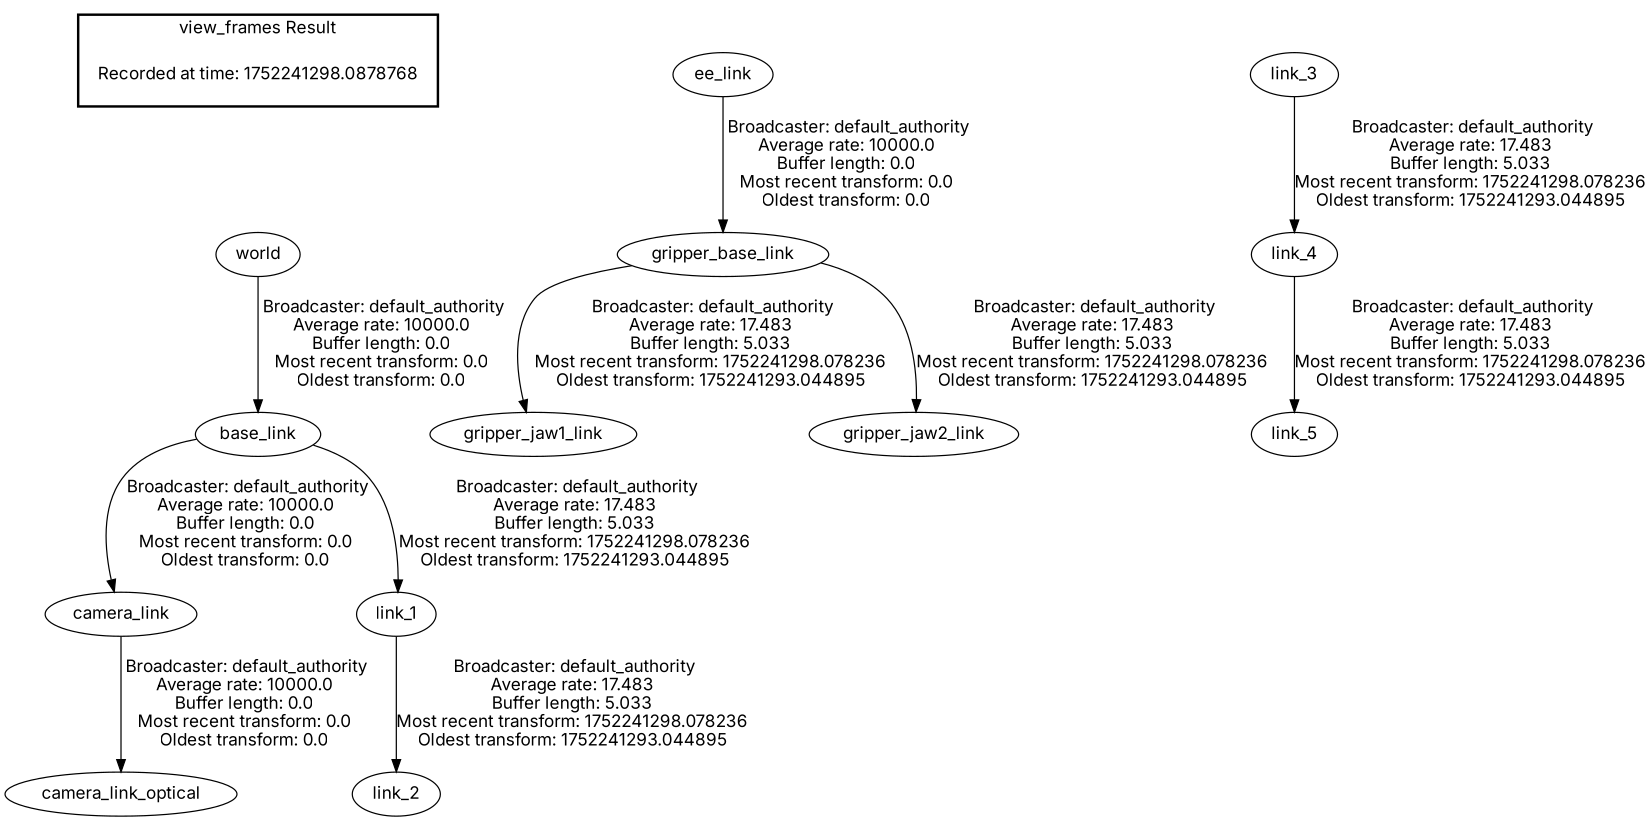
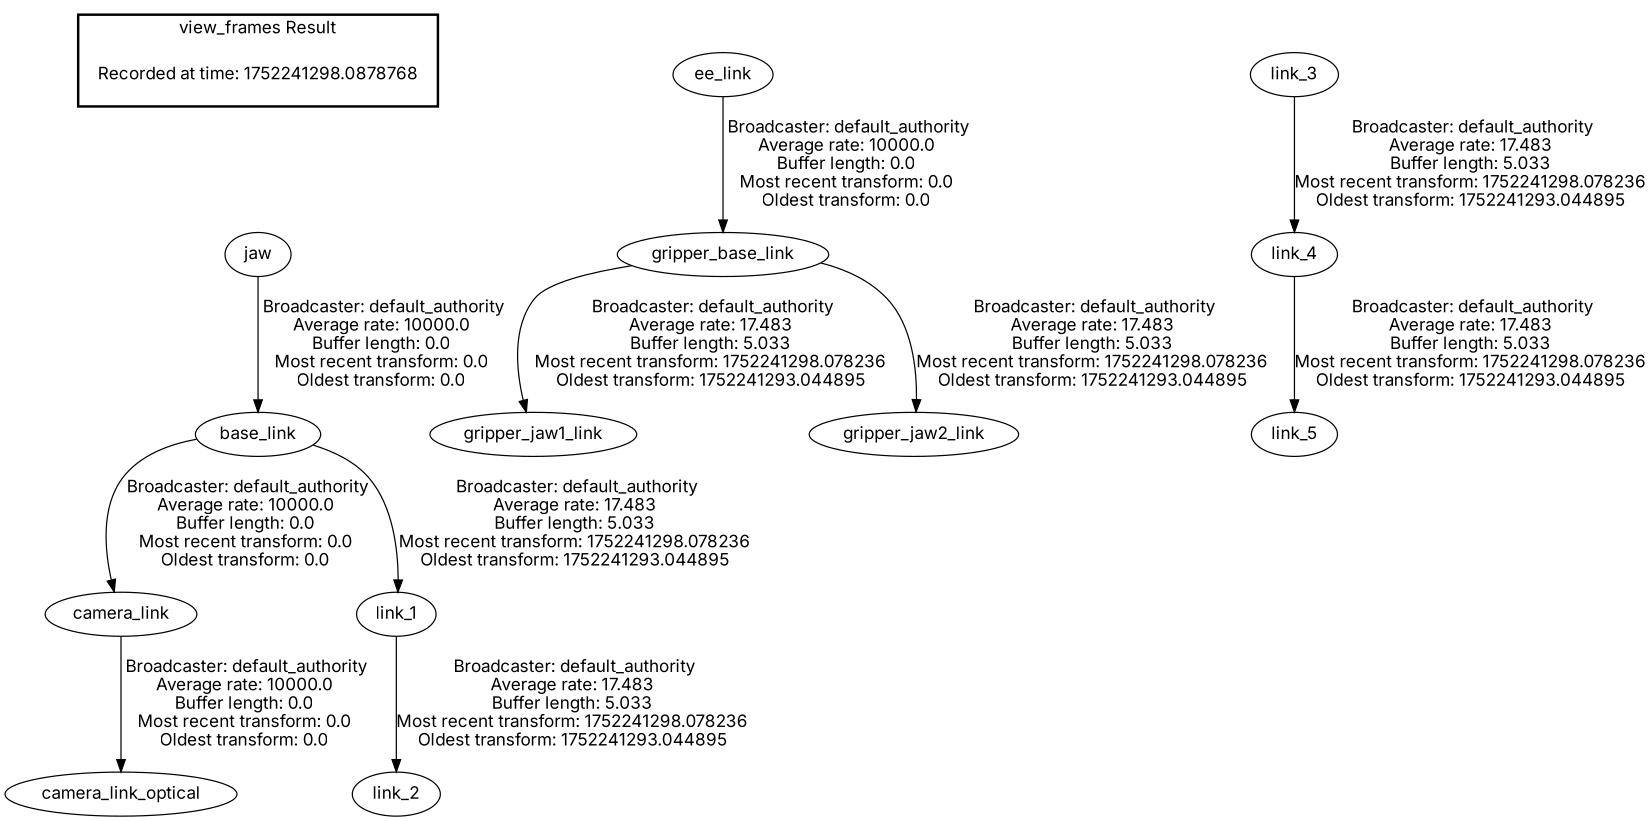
(258, 255) -> (258, 255)
